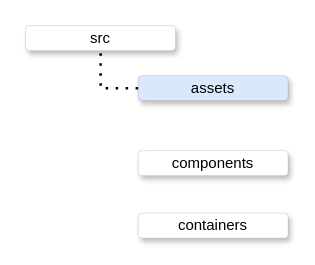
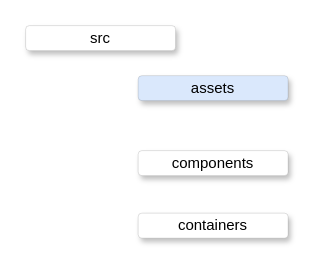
(101, 87) -> none
